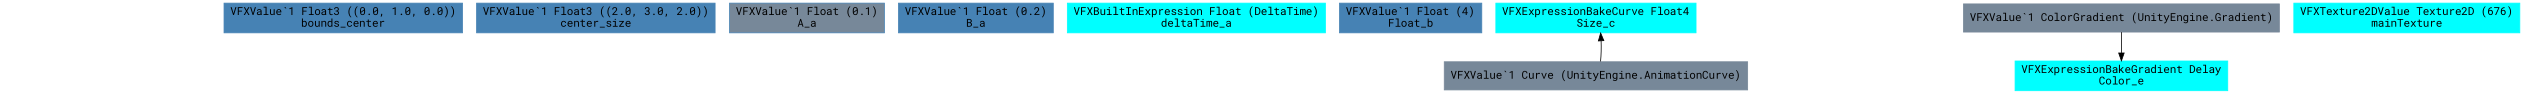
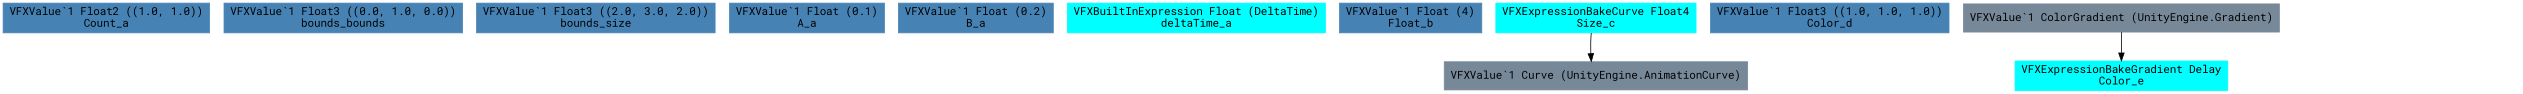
none -> (106, 18)
(343, 18) -> (343, 18)
(596, 18) -> (596, 18)
(807, 18) -> (807, 18)
none -> (1830, 18)
(2407, 18) -> none
(1601, 51) -> (1591, 43)
